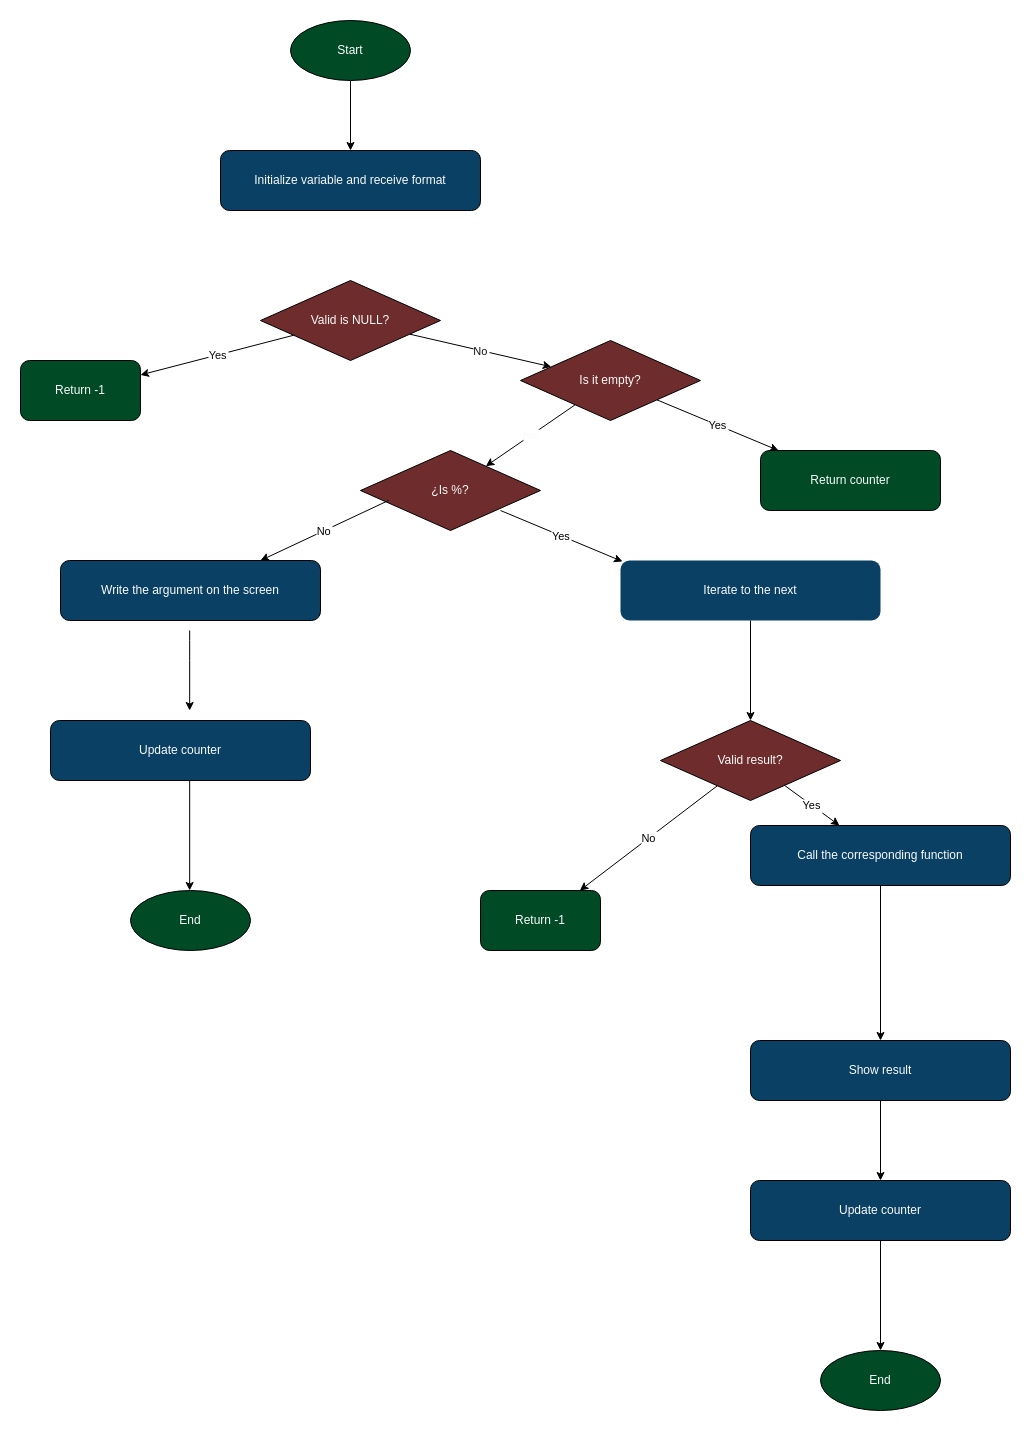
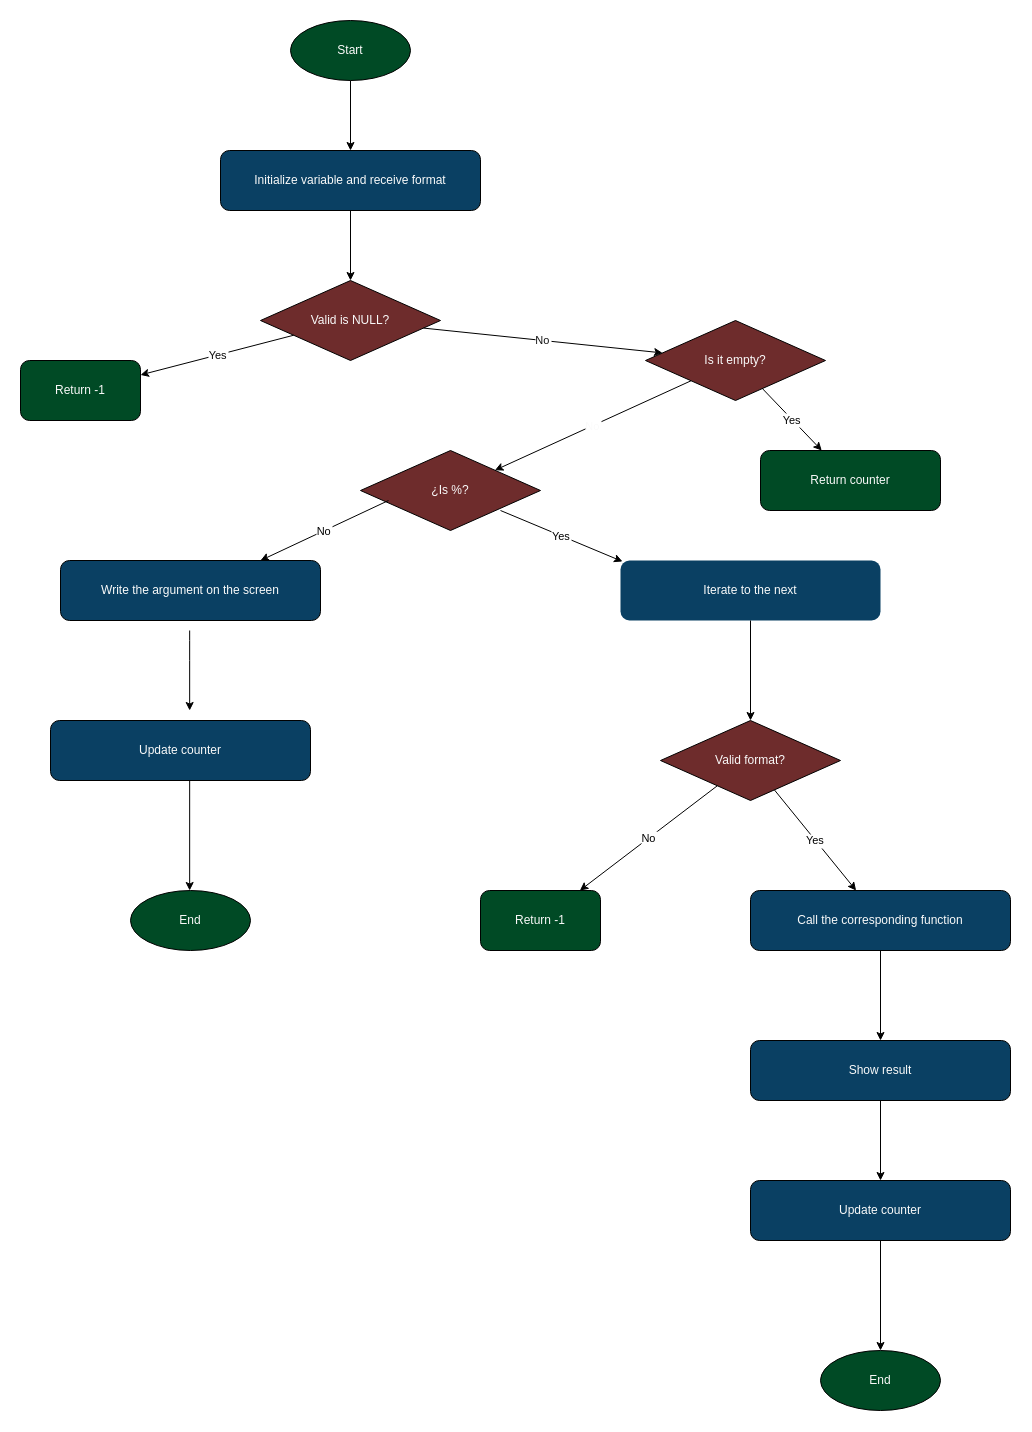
none -> (351, 242)
(611, 381) -> (736, 361)
(751, 761) -> (751, 761)
(881, 856) -> (881, 921)
